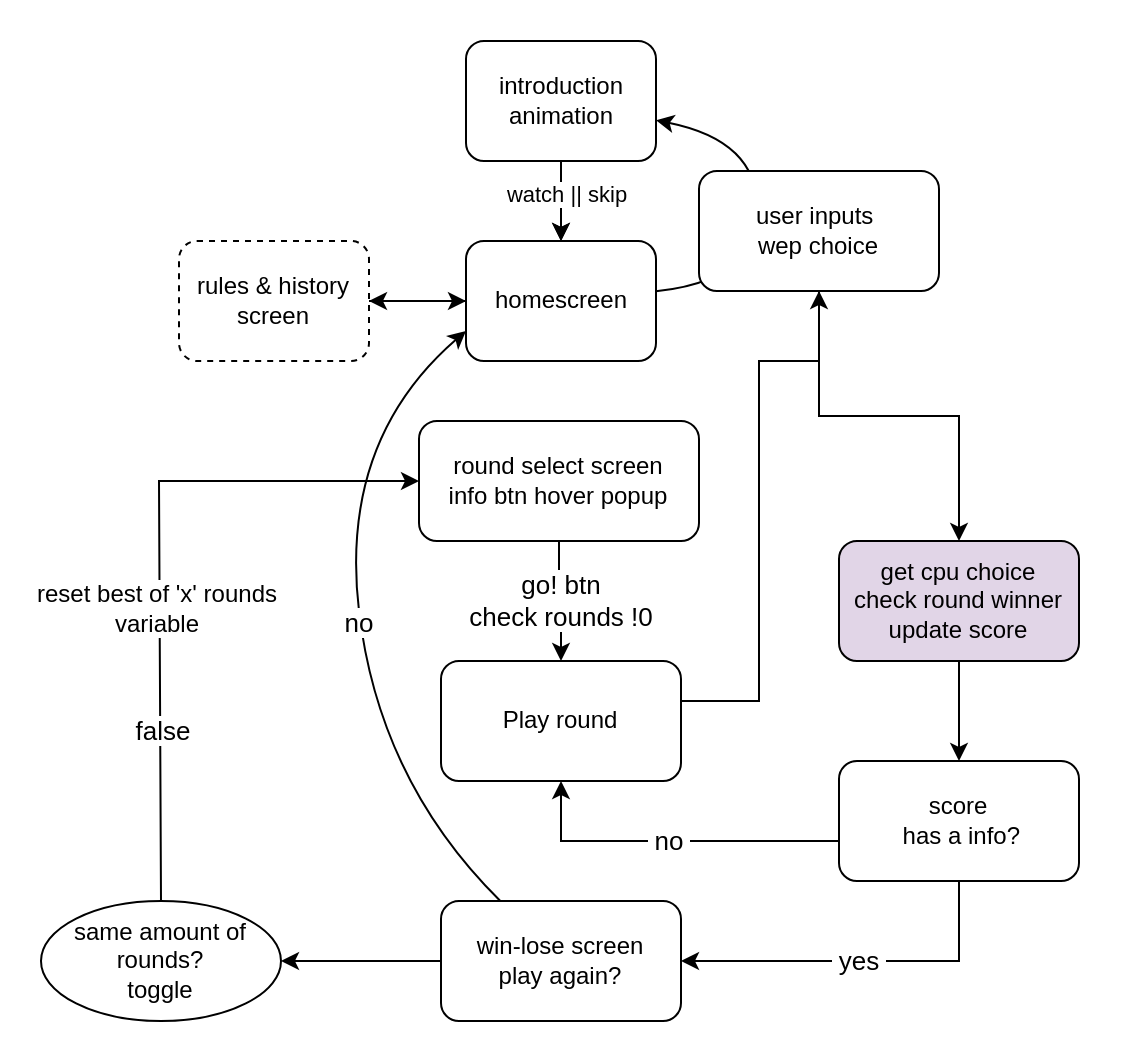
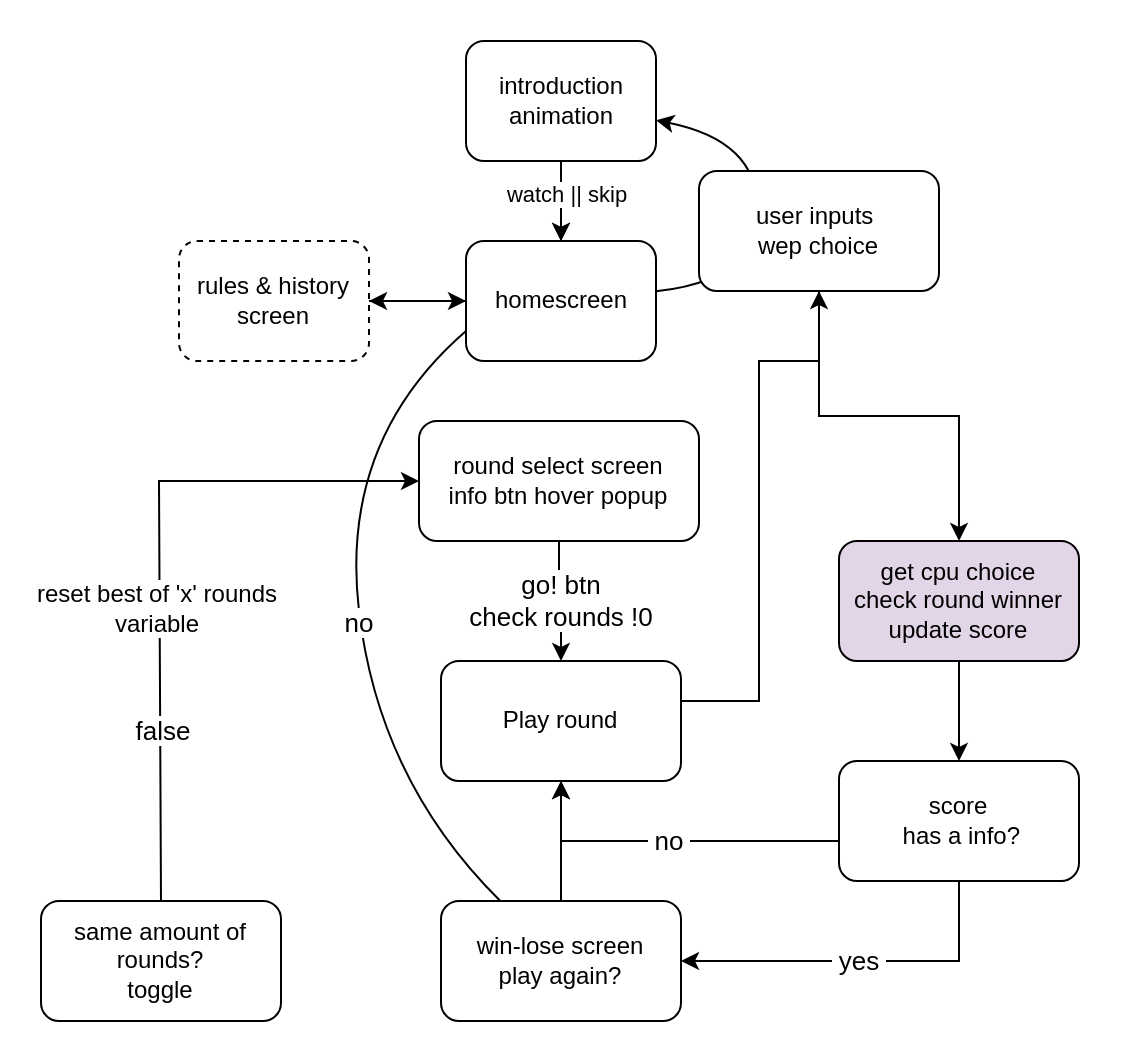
(386, 428) -> (390, 425)
(161, 961) -> (161, 961)
(368, 961) -> (561, 873)
